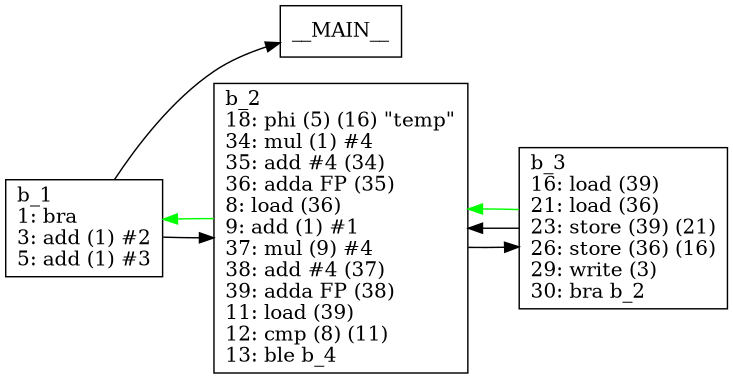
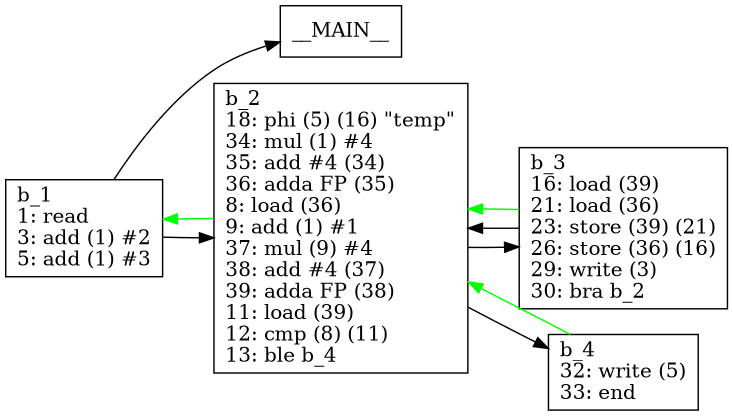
(84, 228) -> (84, 228)
none -> (623, 372)
